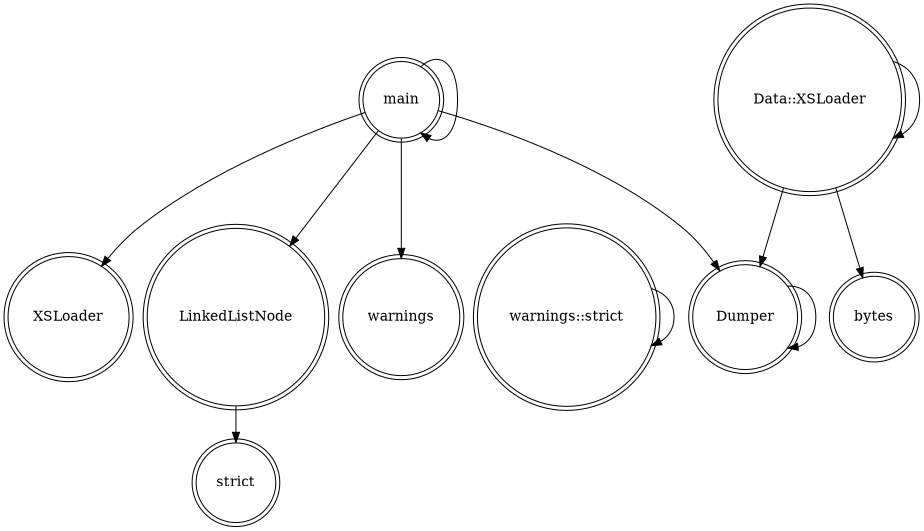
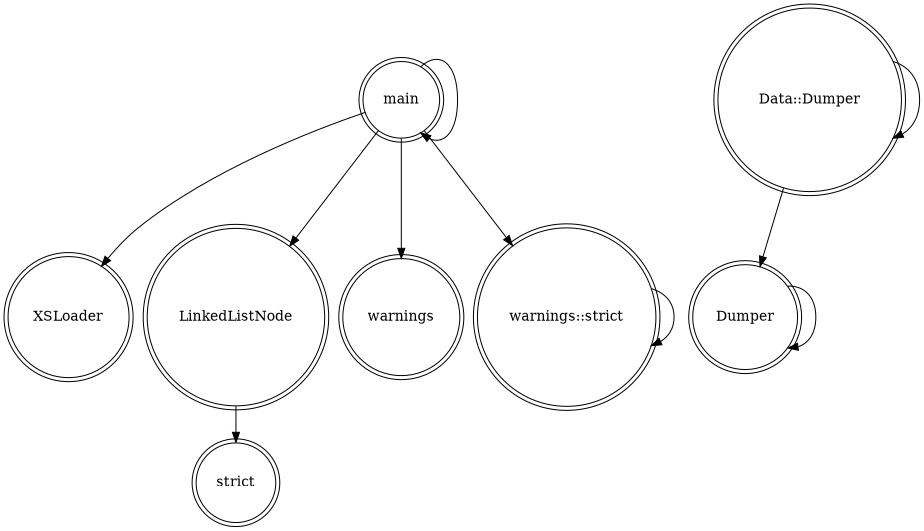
(810, 100) -> (810, 100)
(587, 168) -> (465, 184)
(874, 317) -> none
